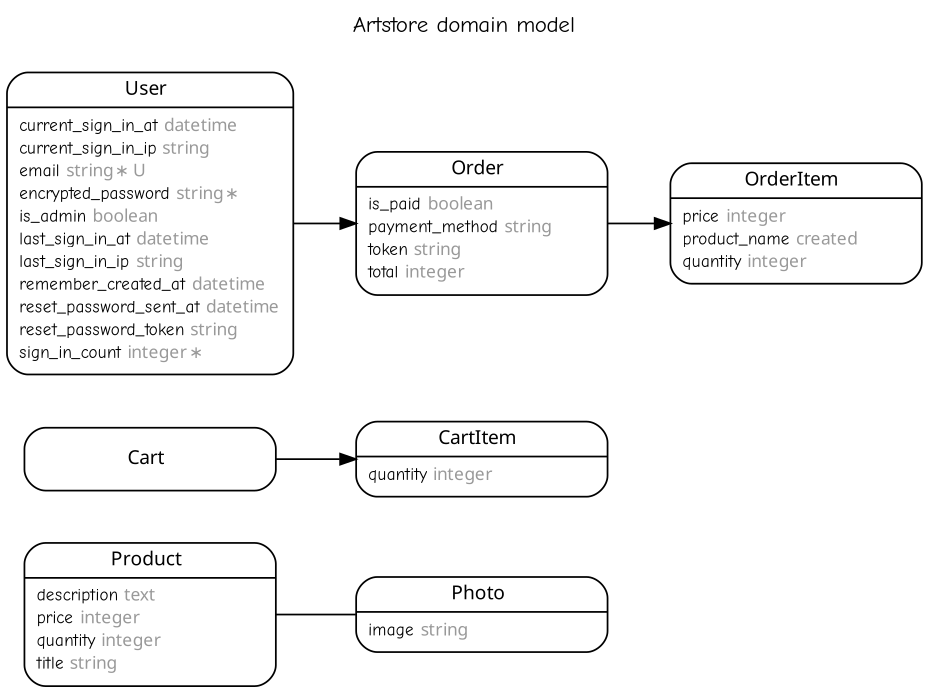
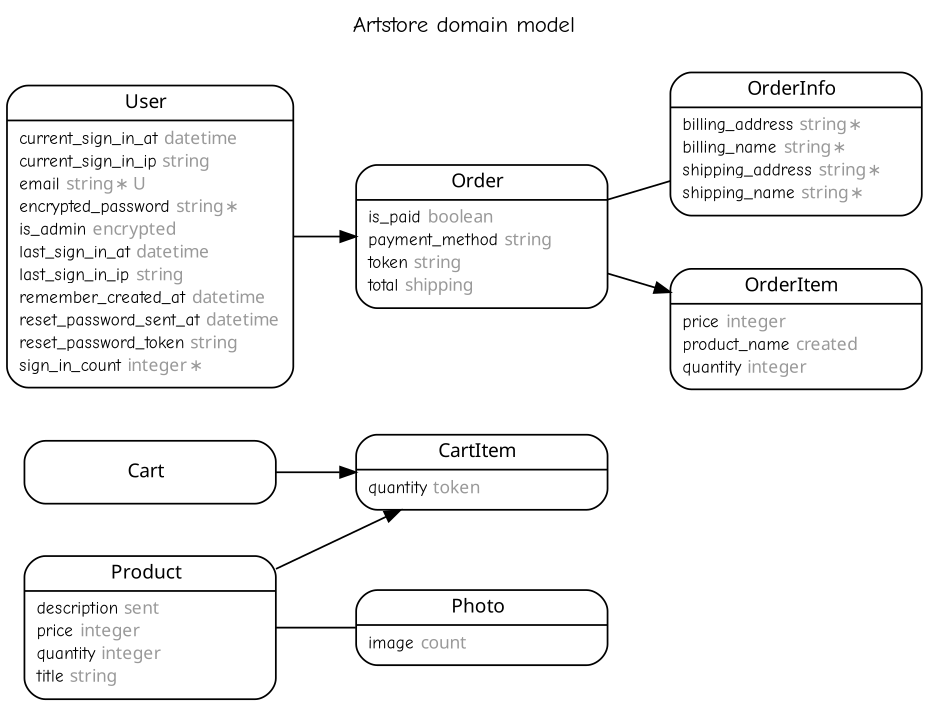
none -> (796, 144)
(126, 216) -> (135, 230)
(436, 272) -> (440, 285)
(464, 475) -> (457, 488)
none -> (331, 543)
(141, 595) -> (142, 608)
(445, 630) -> (444, 643)
